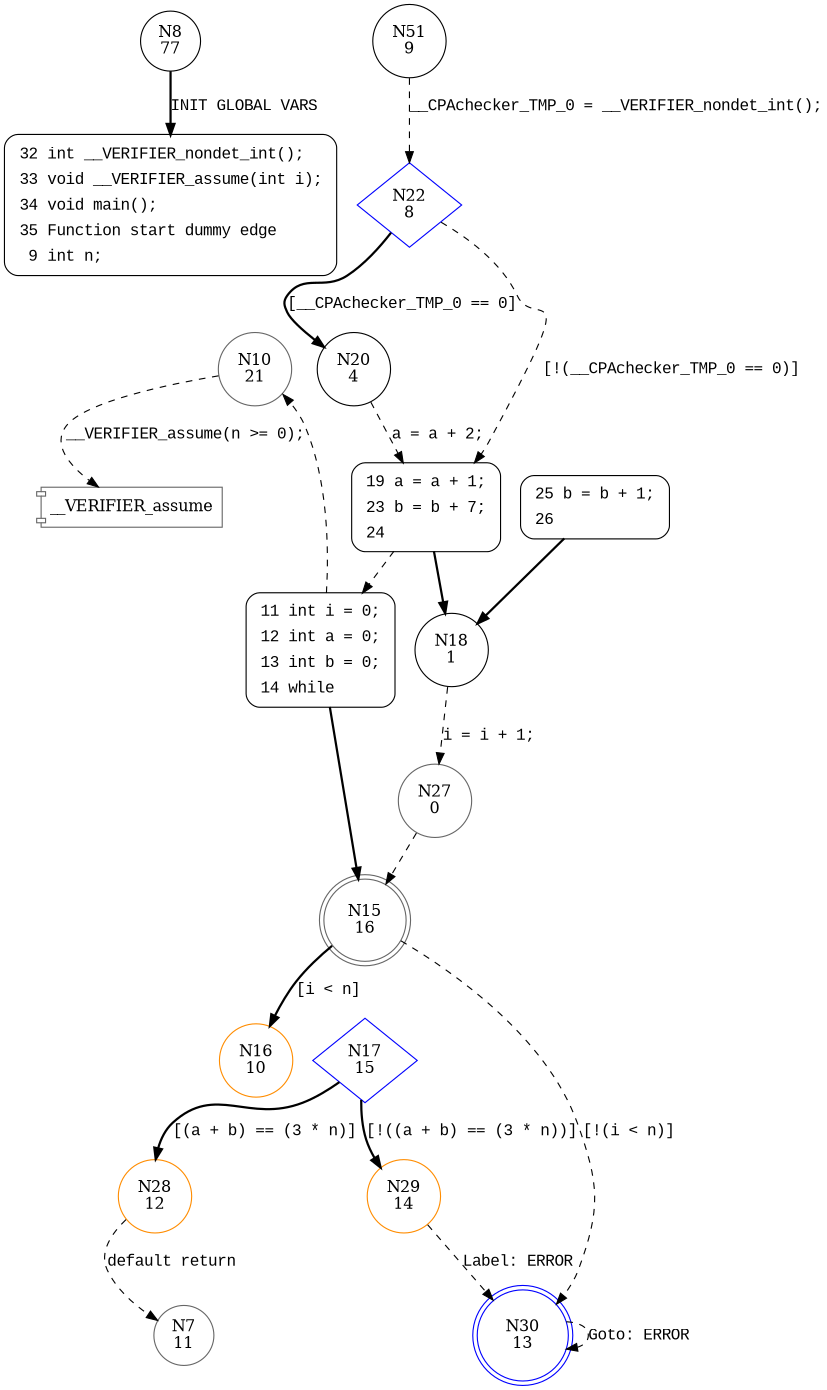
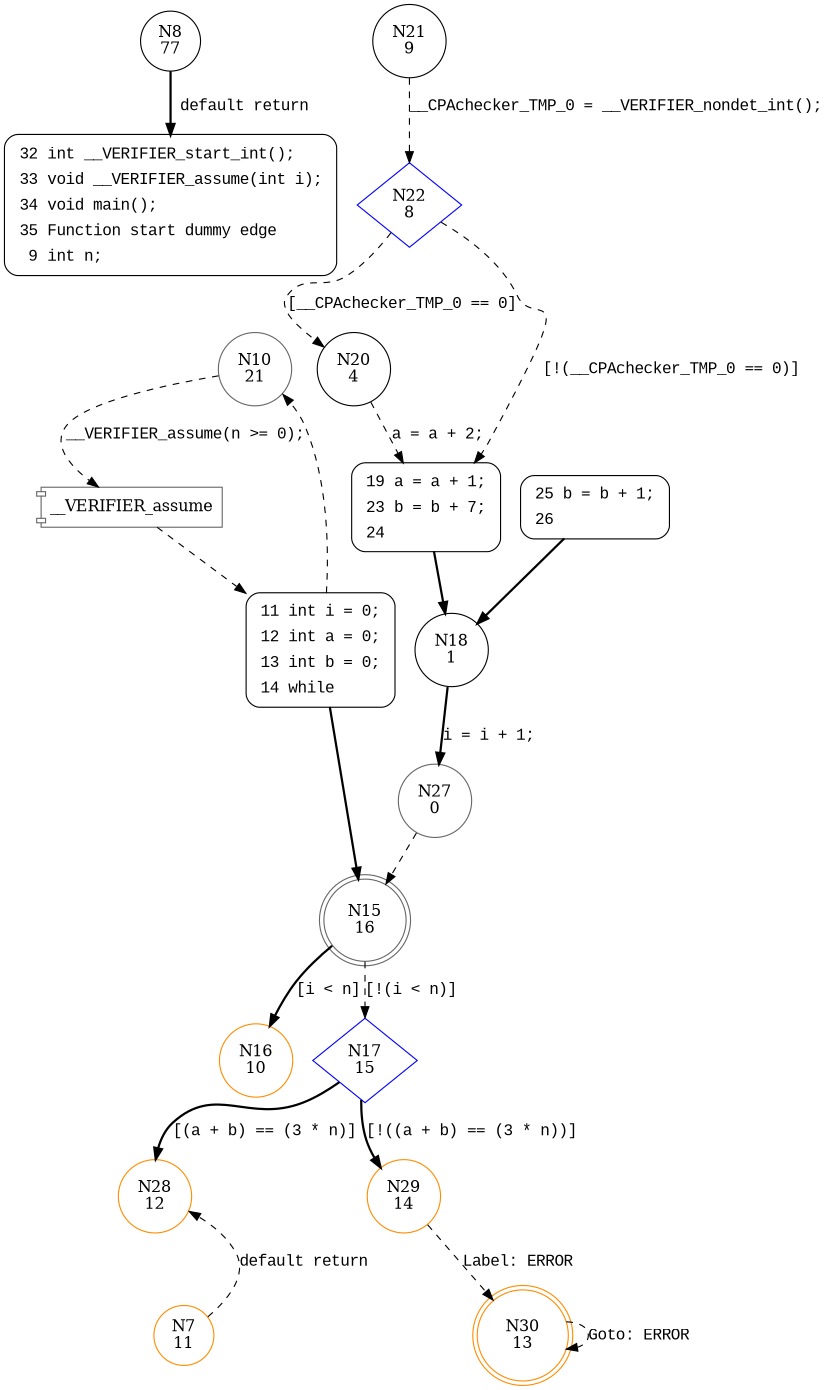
(409, 41) -> (409, 41)
(244, 106) -> (244, 106)
(176, 154) -> (171, 154)
(318, 283) -> (318, 283)
(381, 568) -> (197, 557)
(444, 720) -> (444, 720)
(561, 1088) -> (365, 984)
(108, 1271) -> (239, 1264)
(184, 1335) -> (184, 1335)
(523, 1335) -> (523, 1335)
